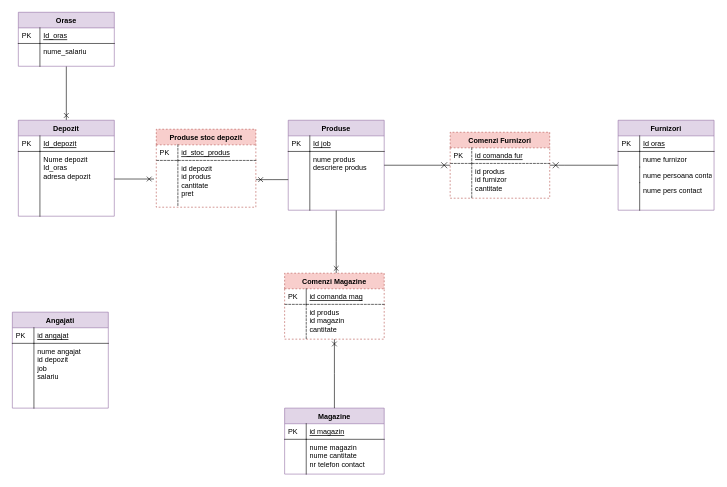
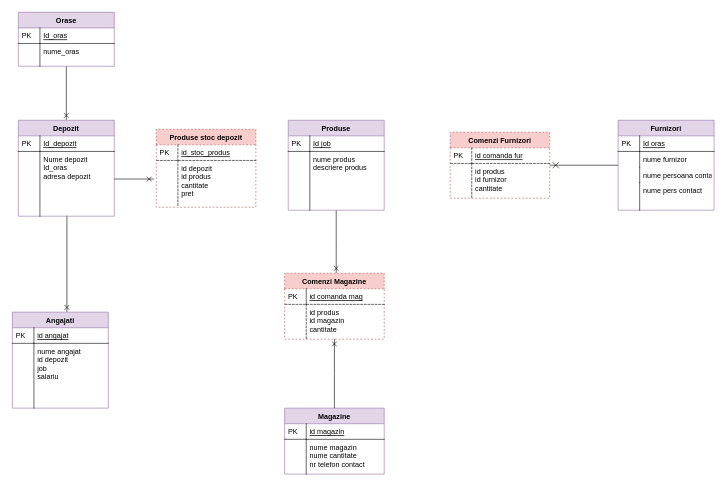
(66, 52) -> (61, 52)
(417, 165) -> none
(271, 180) -> none
none -> (67, 307)
